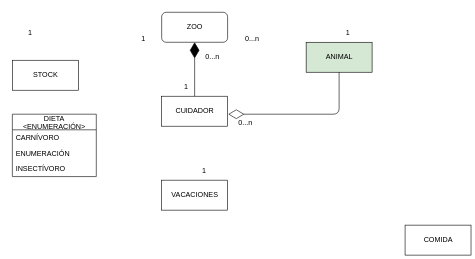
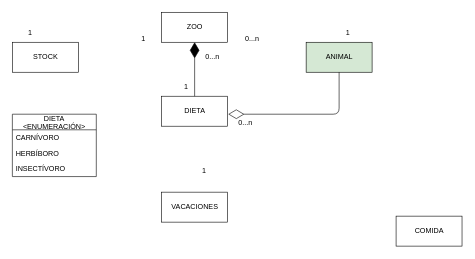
(195, 27) -> (195, 27)
(45, 75) -> (45, 57)
(195, 111) -> (195, 111)
(38, 154) -> (34, 154)
(195, 195) -> (195, 207)
(438, 240) -> (429, 231)
